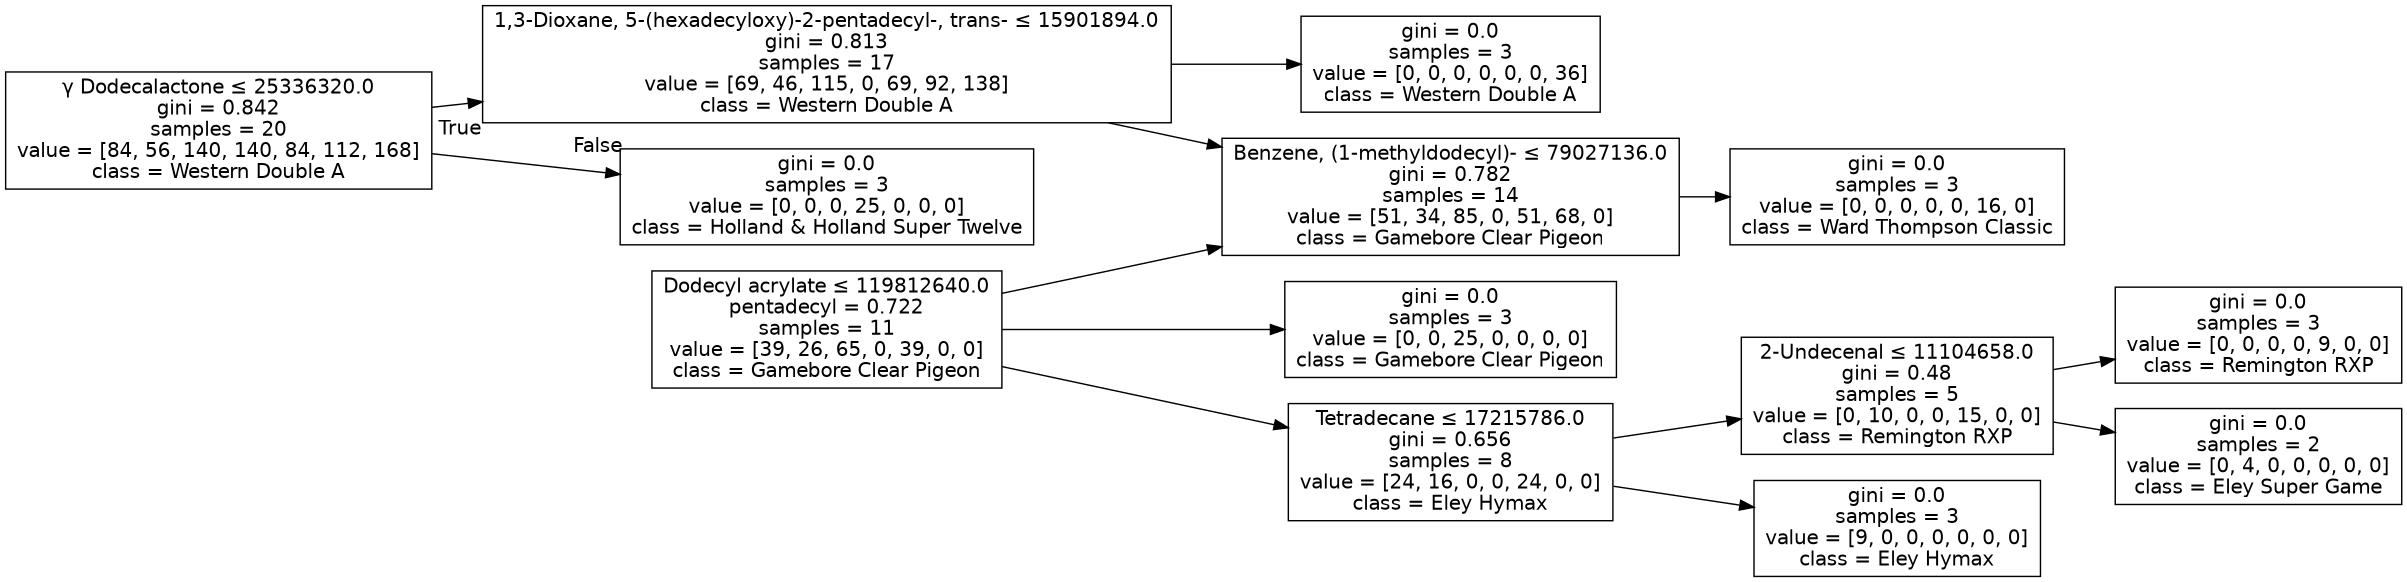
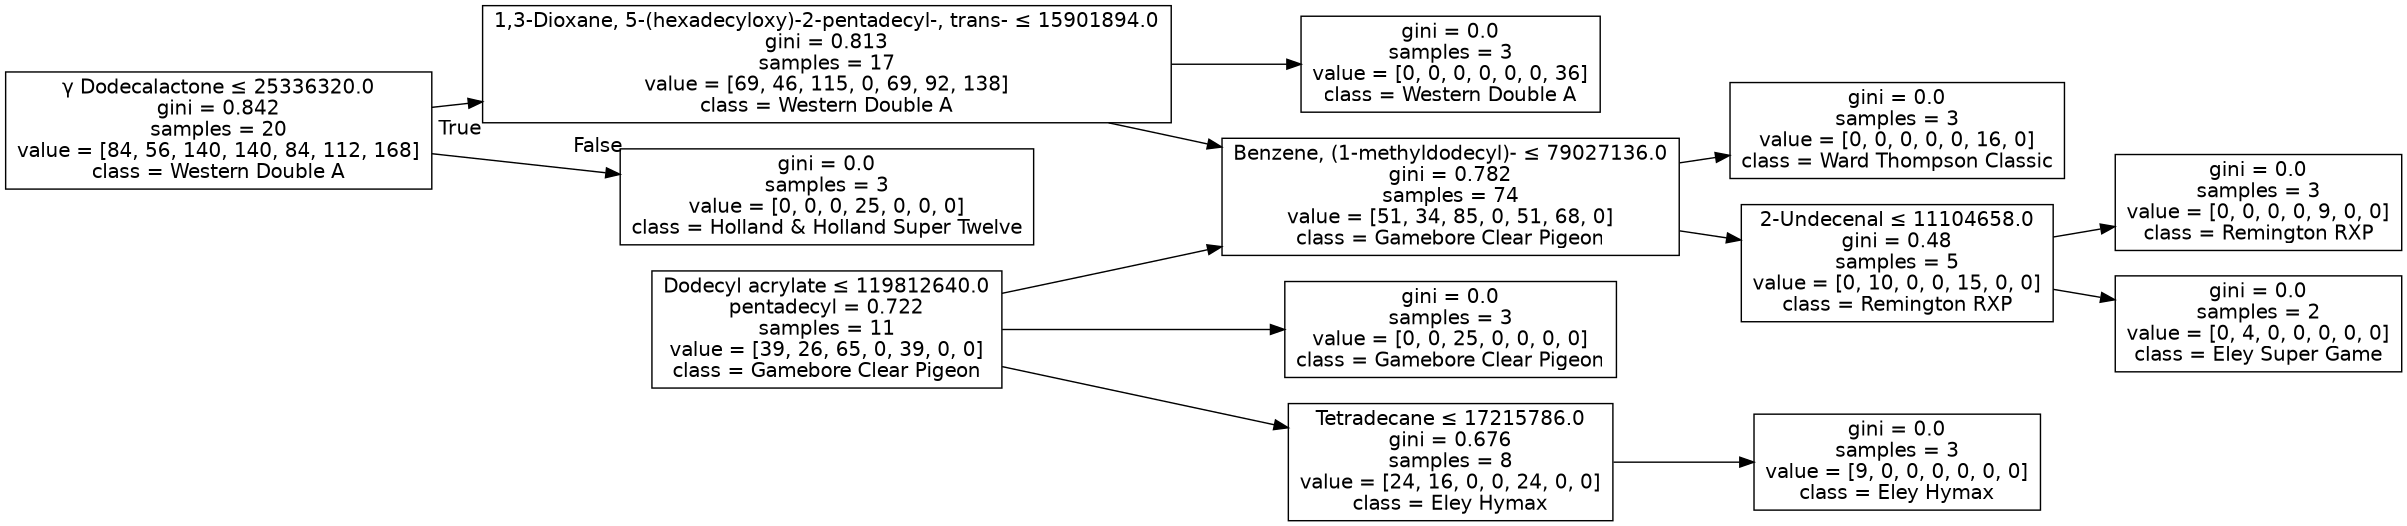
(1451, 196) -> (1451, 196)
(1670, 430) -> (1703, 234)
(1451, 440) -> (1451, 440)
